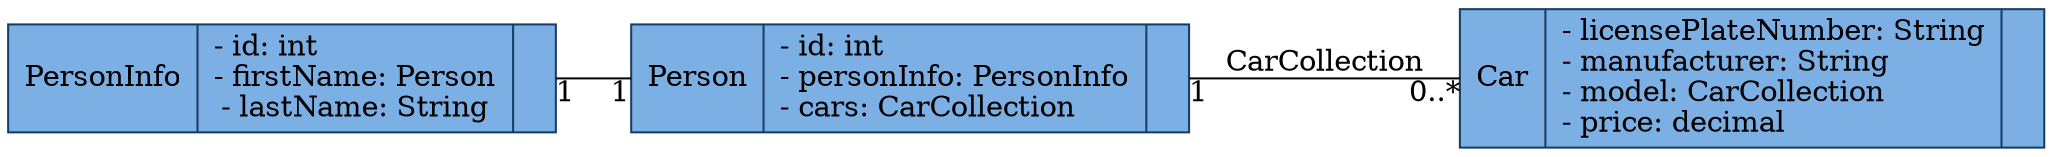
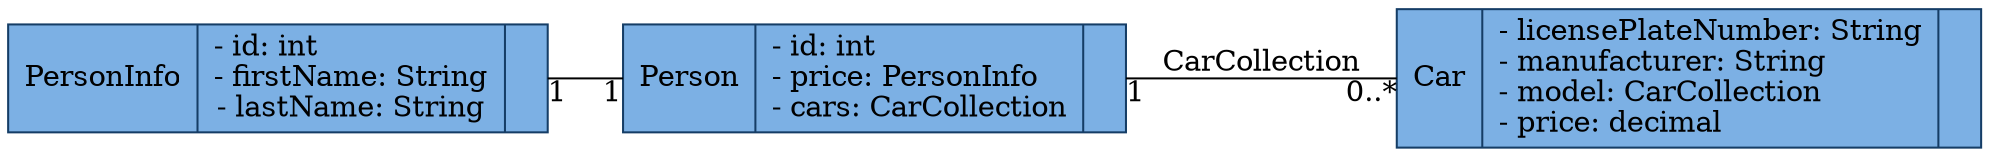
(355, 77) -> (351, 77)
(955, 77) -> (905, 77)
